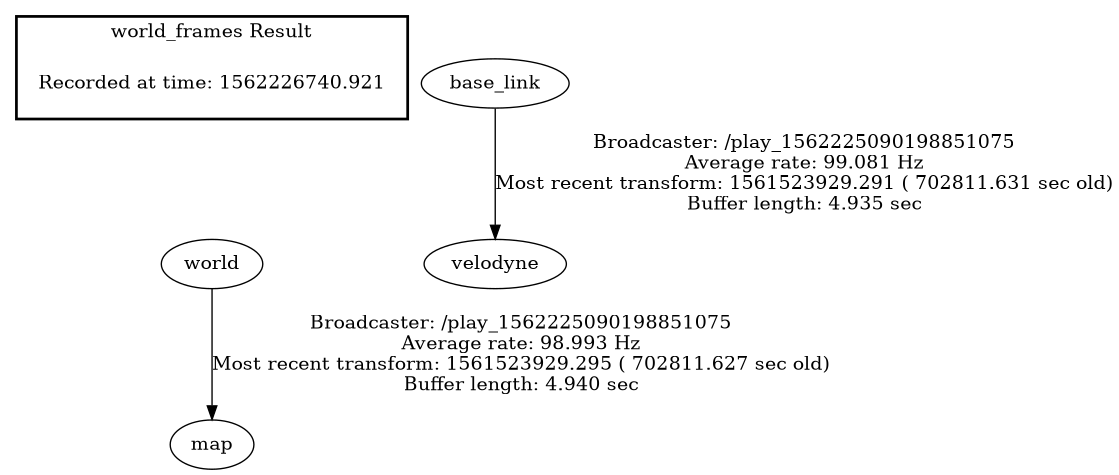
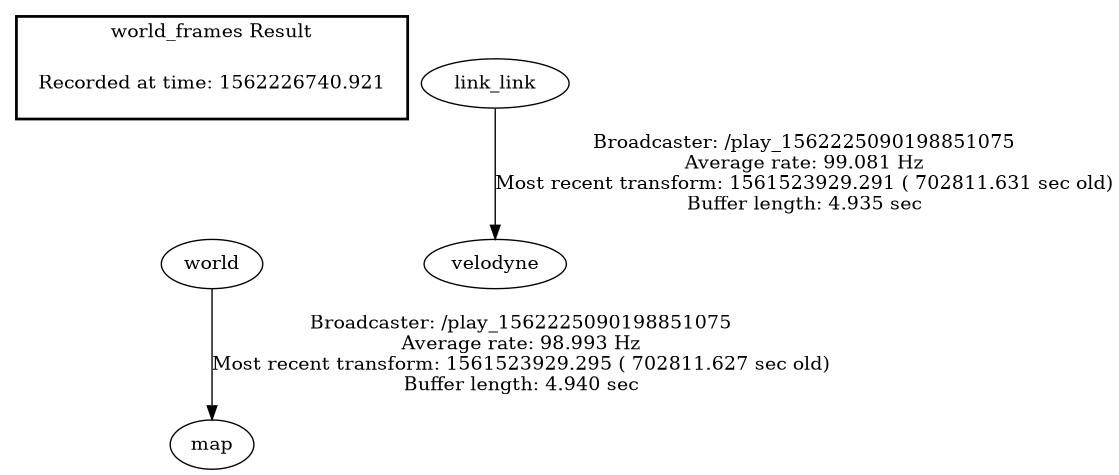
(495, 83) -> (495, 83)
